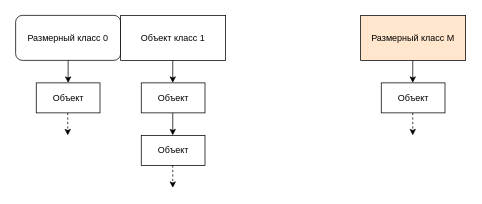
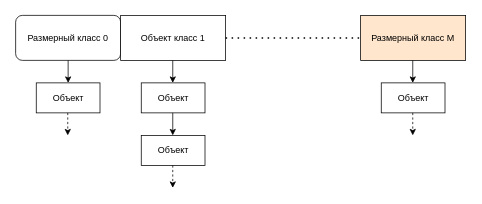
none -> (292, 38)
